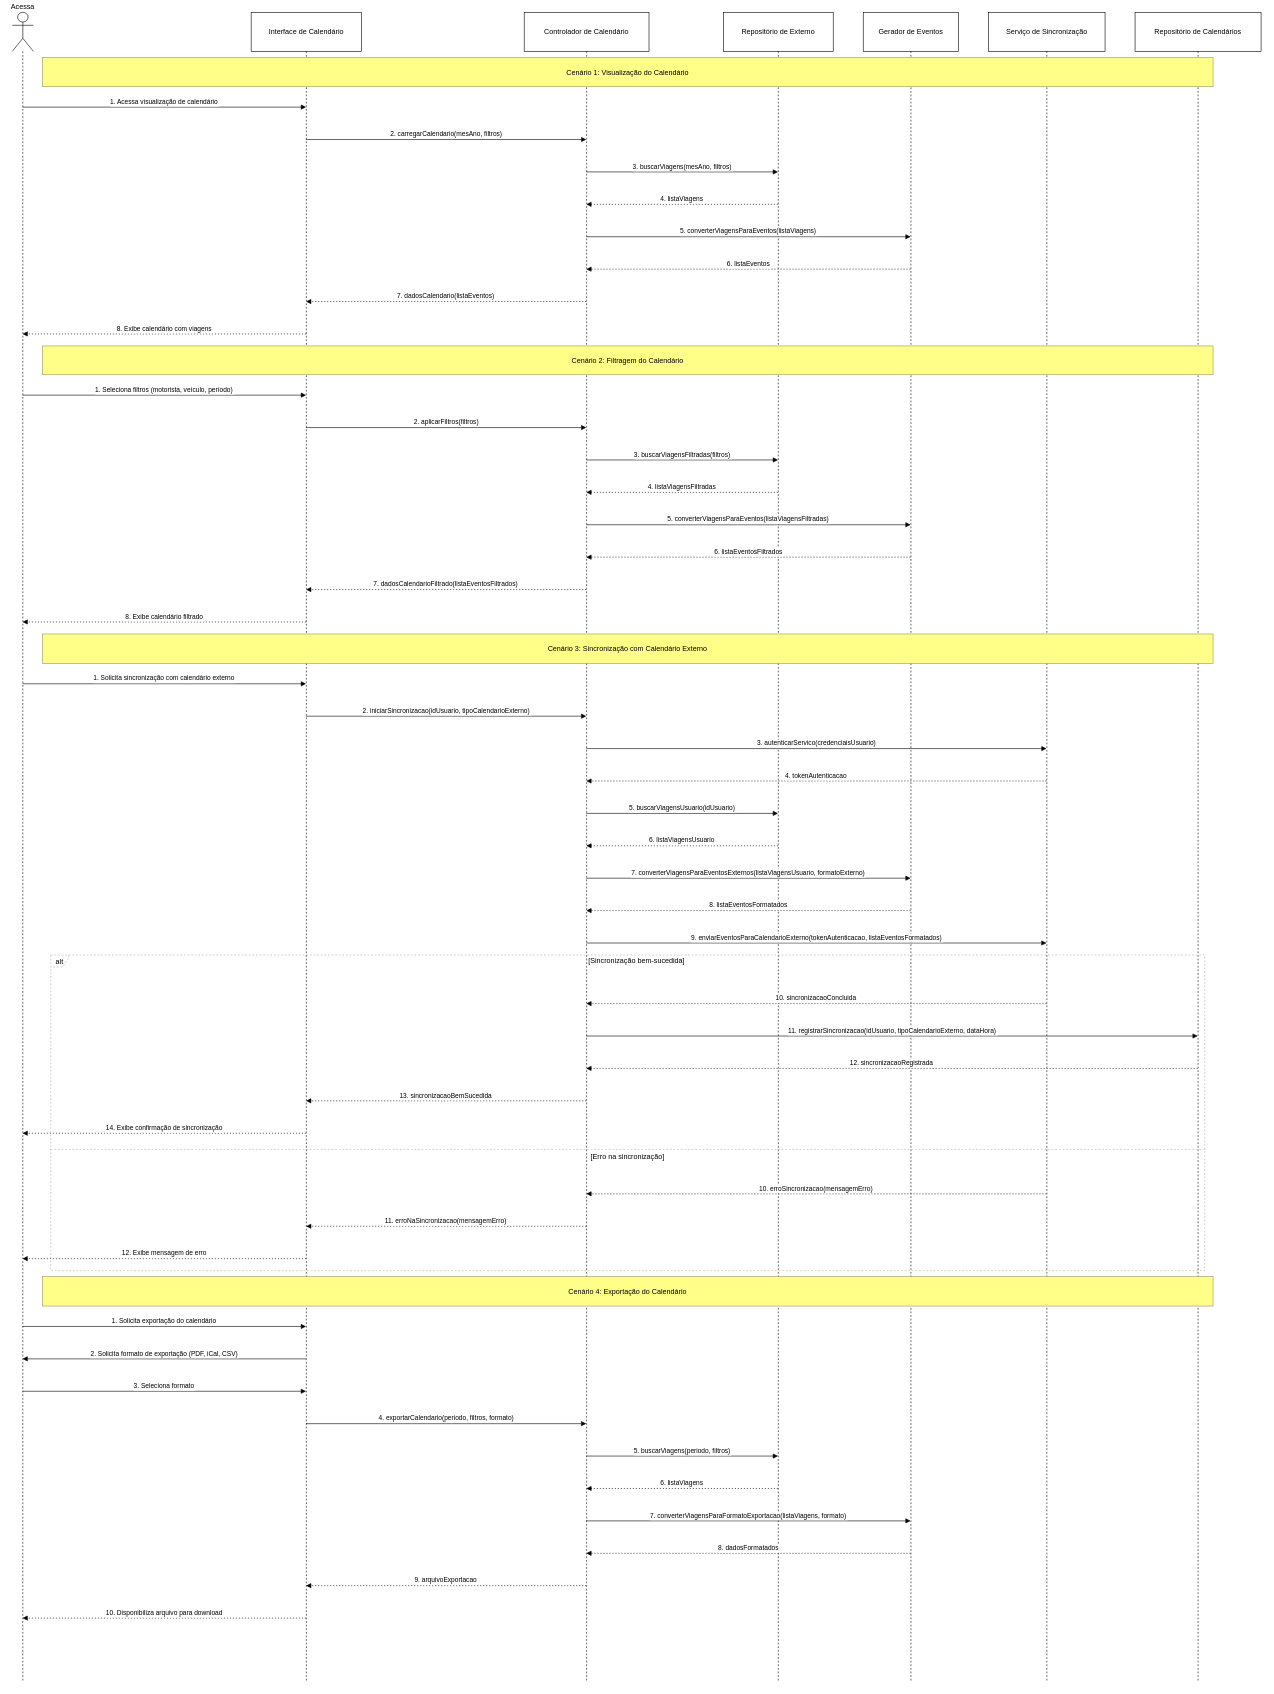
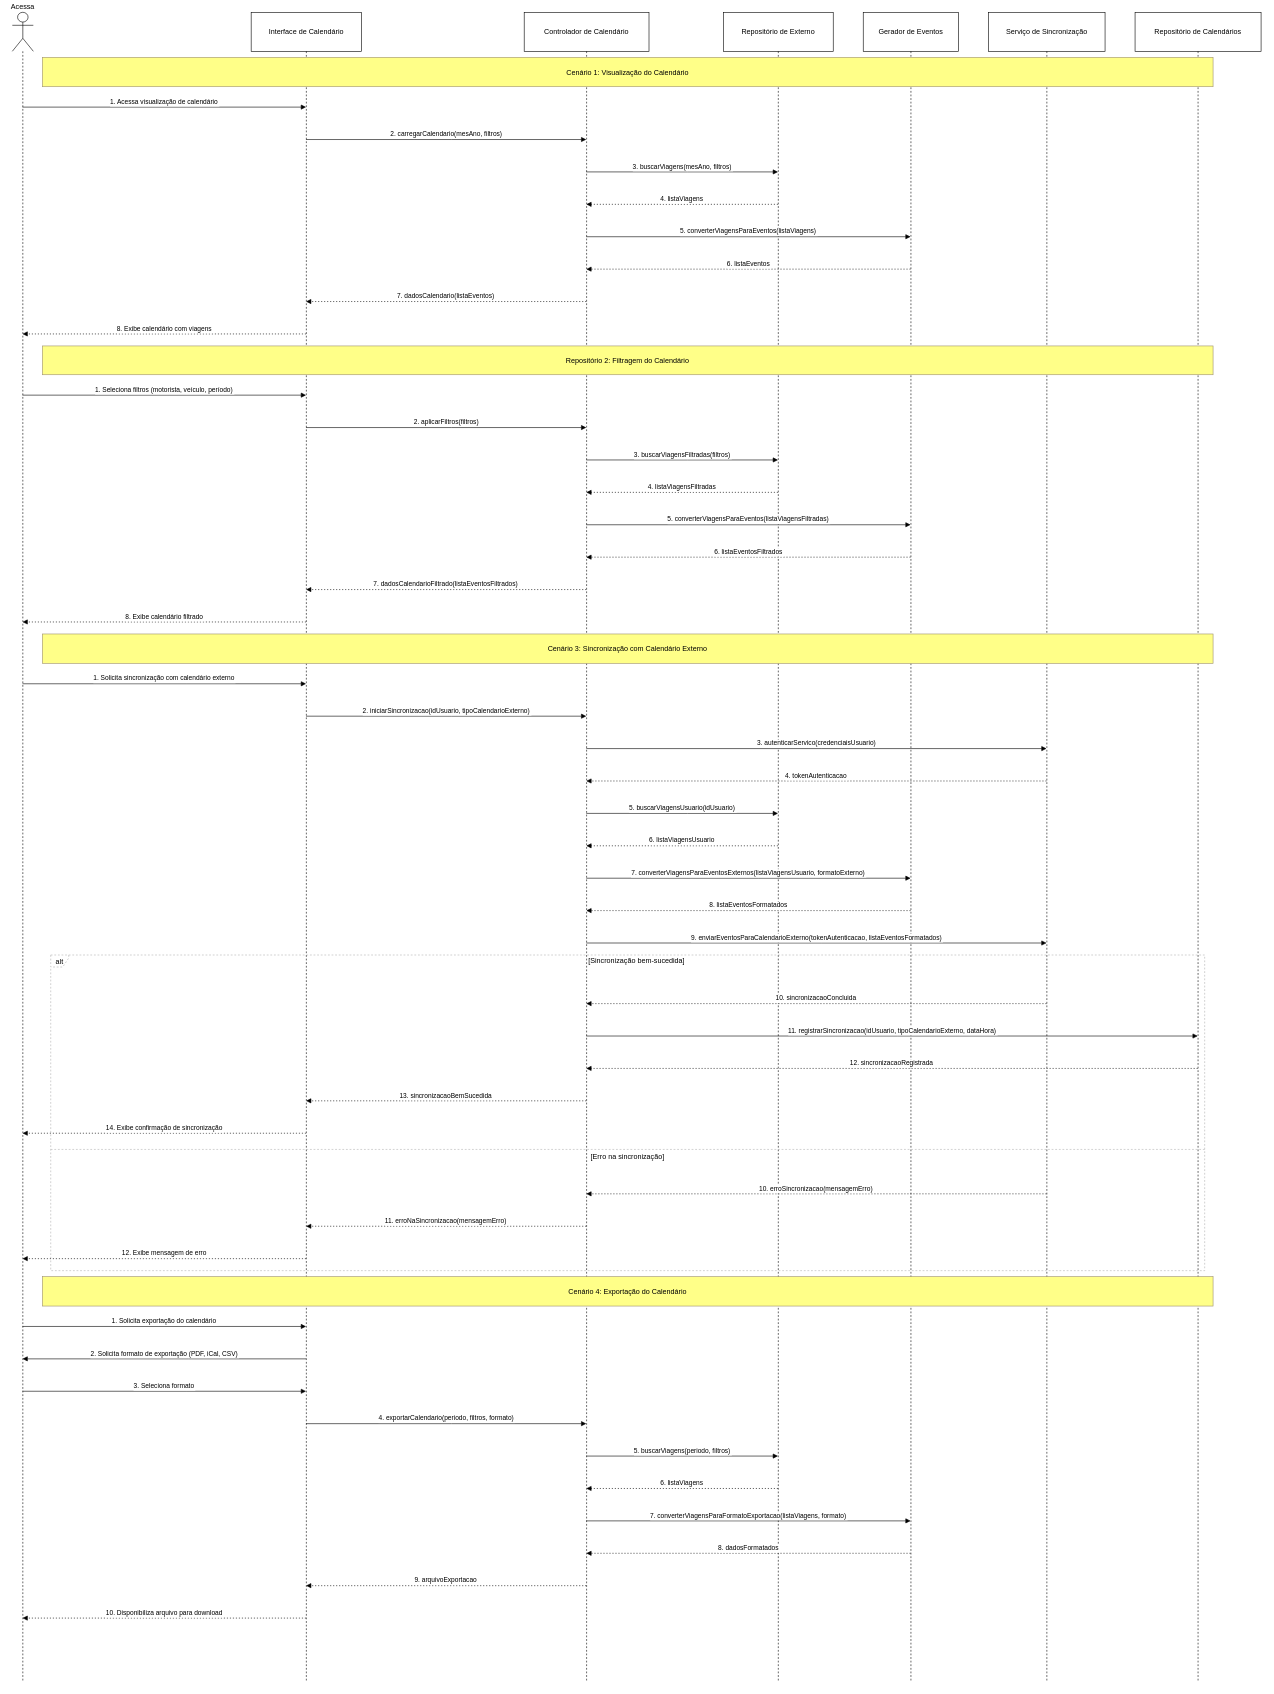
(627, 361) -> (627, 361)
